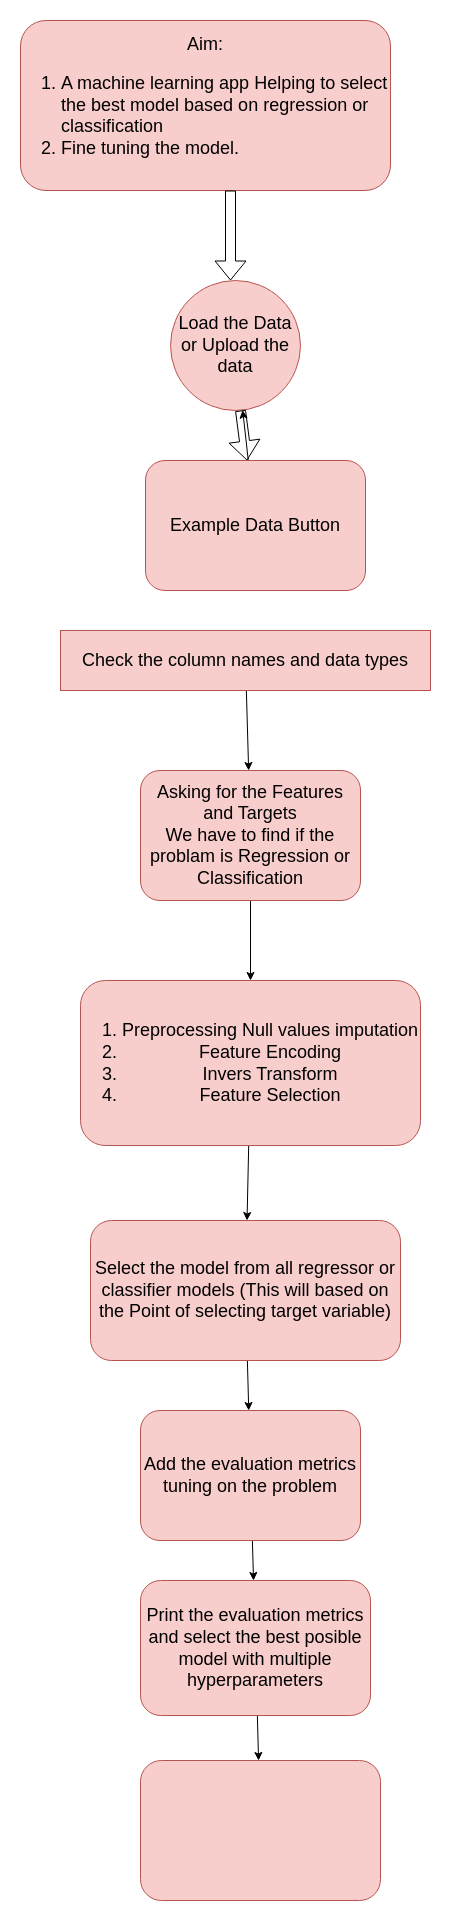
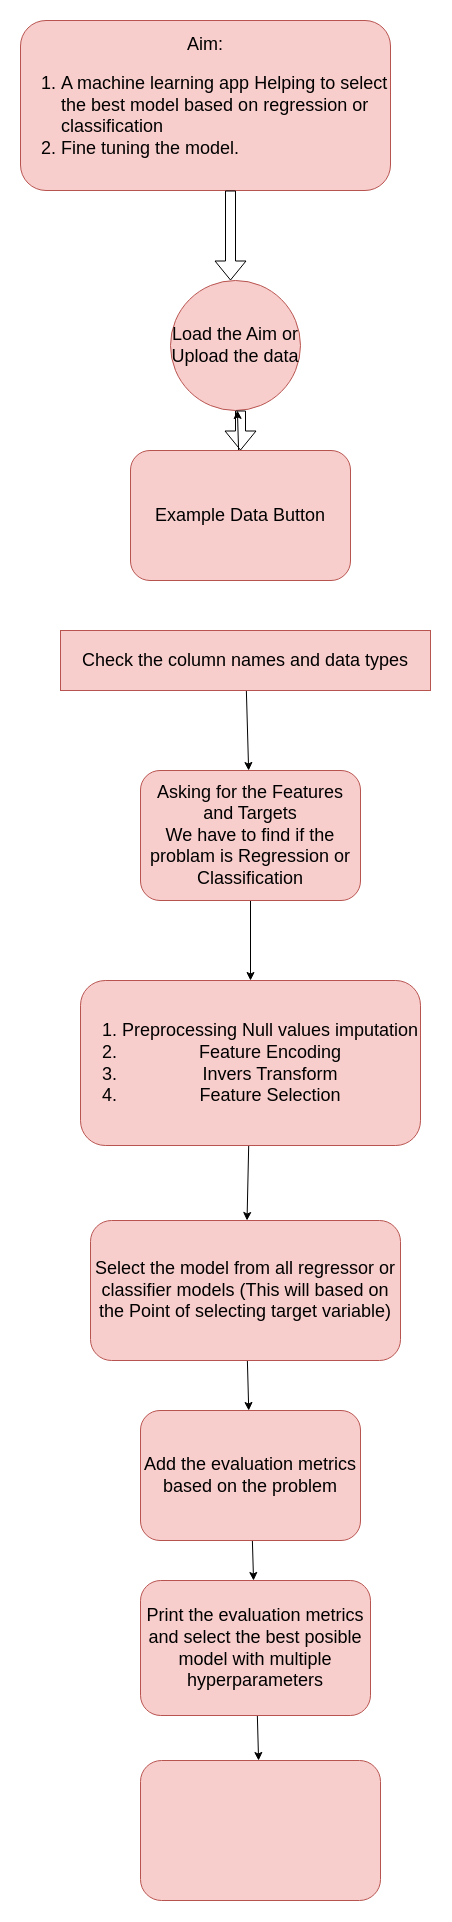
(236, 346) -> (236, 346)
(256, 526) -> (241, 516)
(251, 1476) -> (251, 1476)
